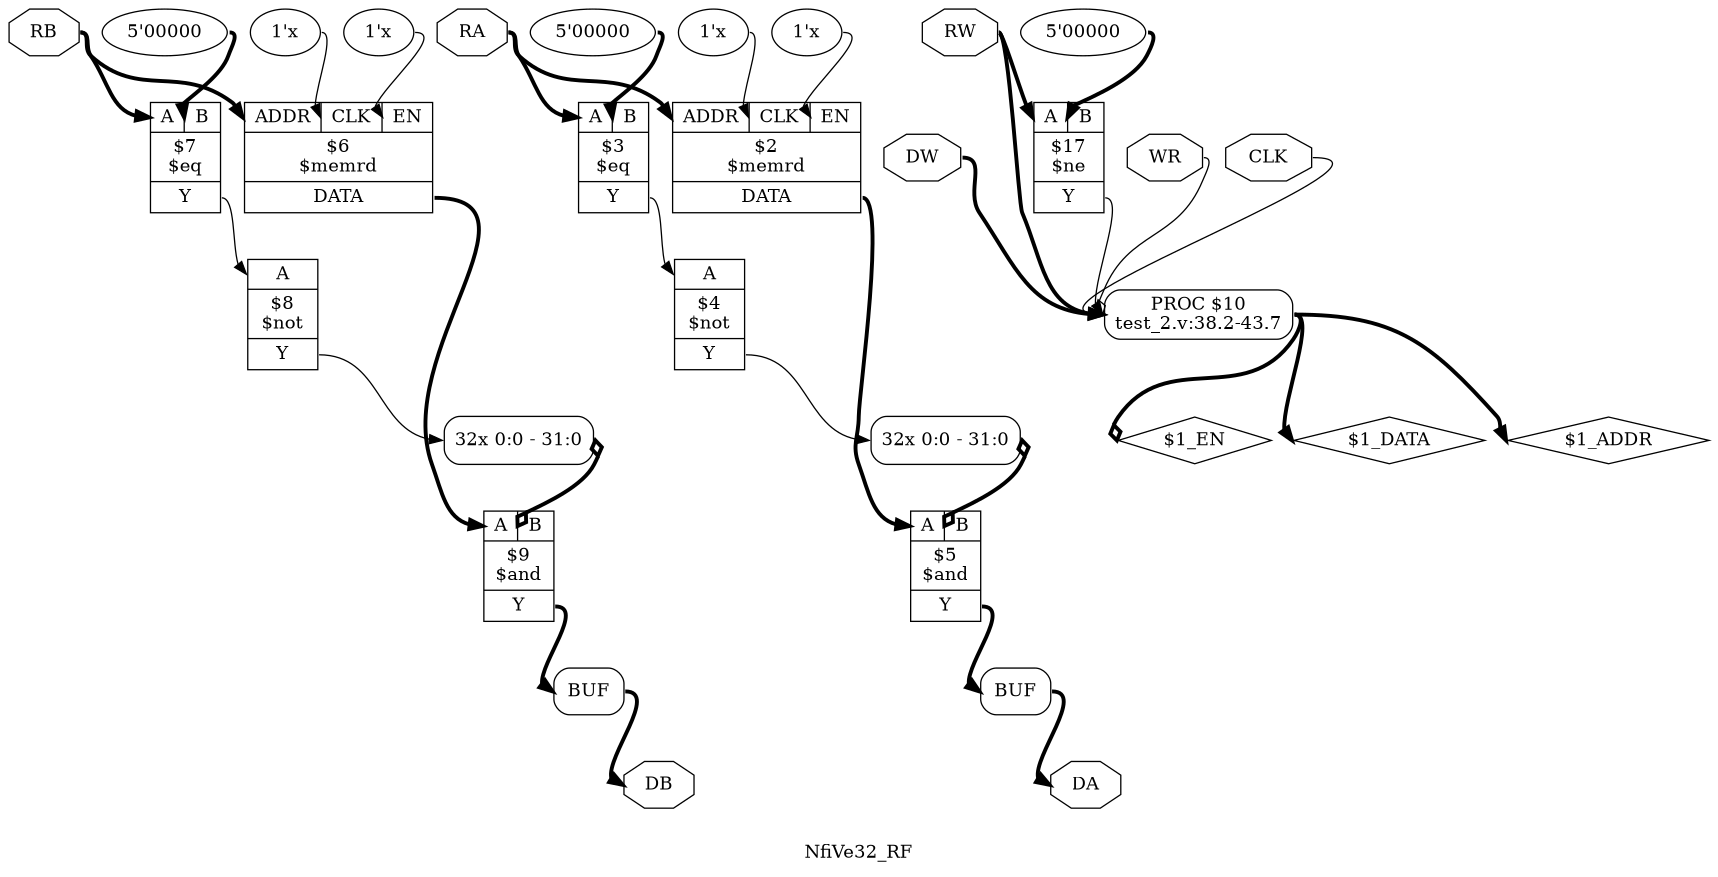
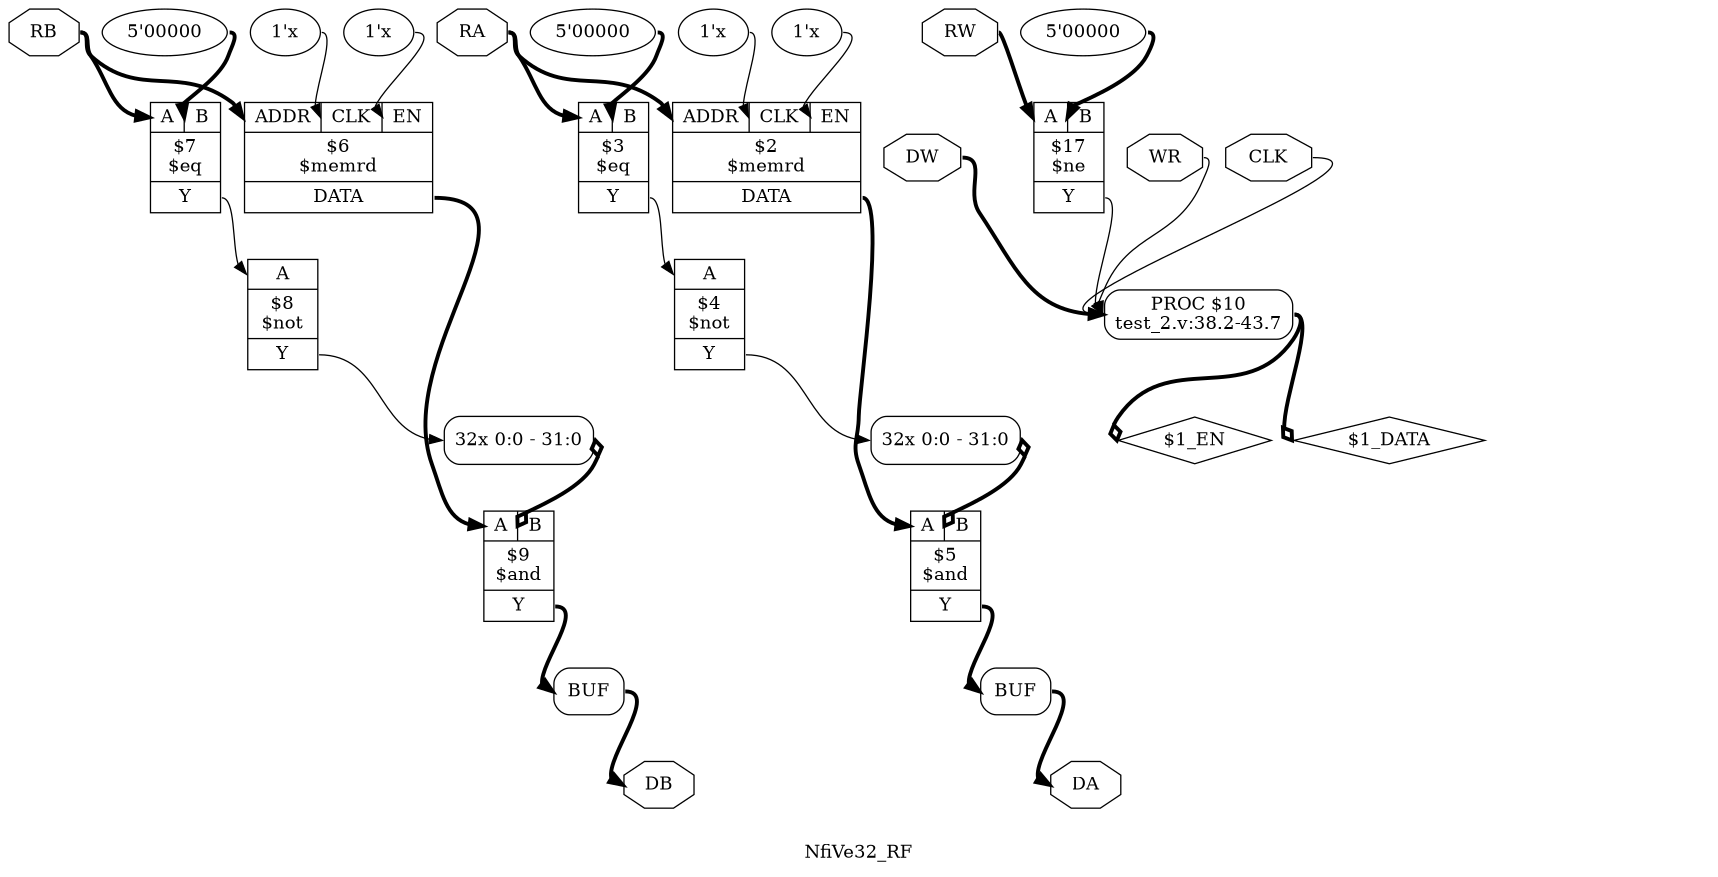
(1019, 186) -> none
(1159, 231) -> (1159, 231)
(1295, 371) -> (1295, 371)
(1609, 440) -> none
